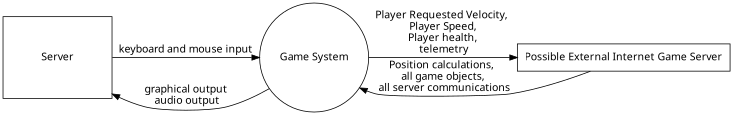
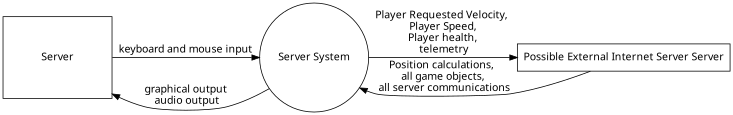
(314, 58) -> (314, 58)
(624, 58) -> (624, 58)
